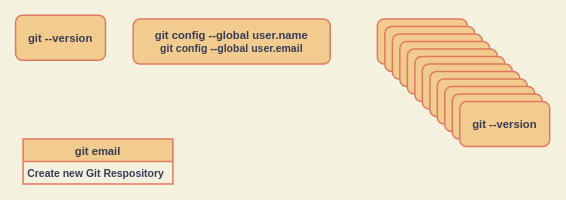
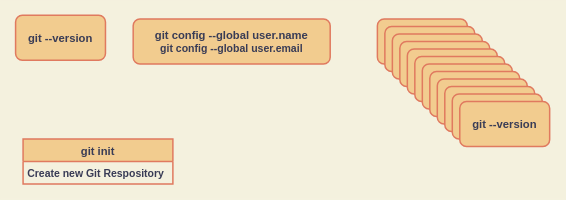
(98, 151) -> (98, 151)
